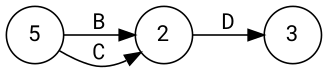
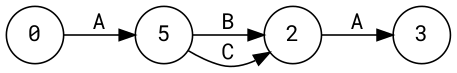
(228, 23) -> (357, 23)
none -> (35, 35)
